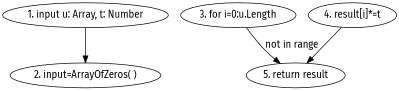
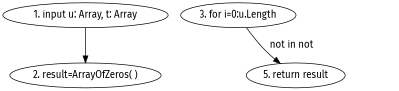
(85, 15) -> (85, 15)
(352, 15) -> none
(292, 45) -> (292, 45)
(85, 75) -> (85, 75)
